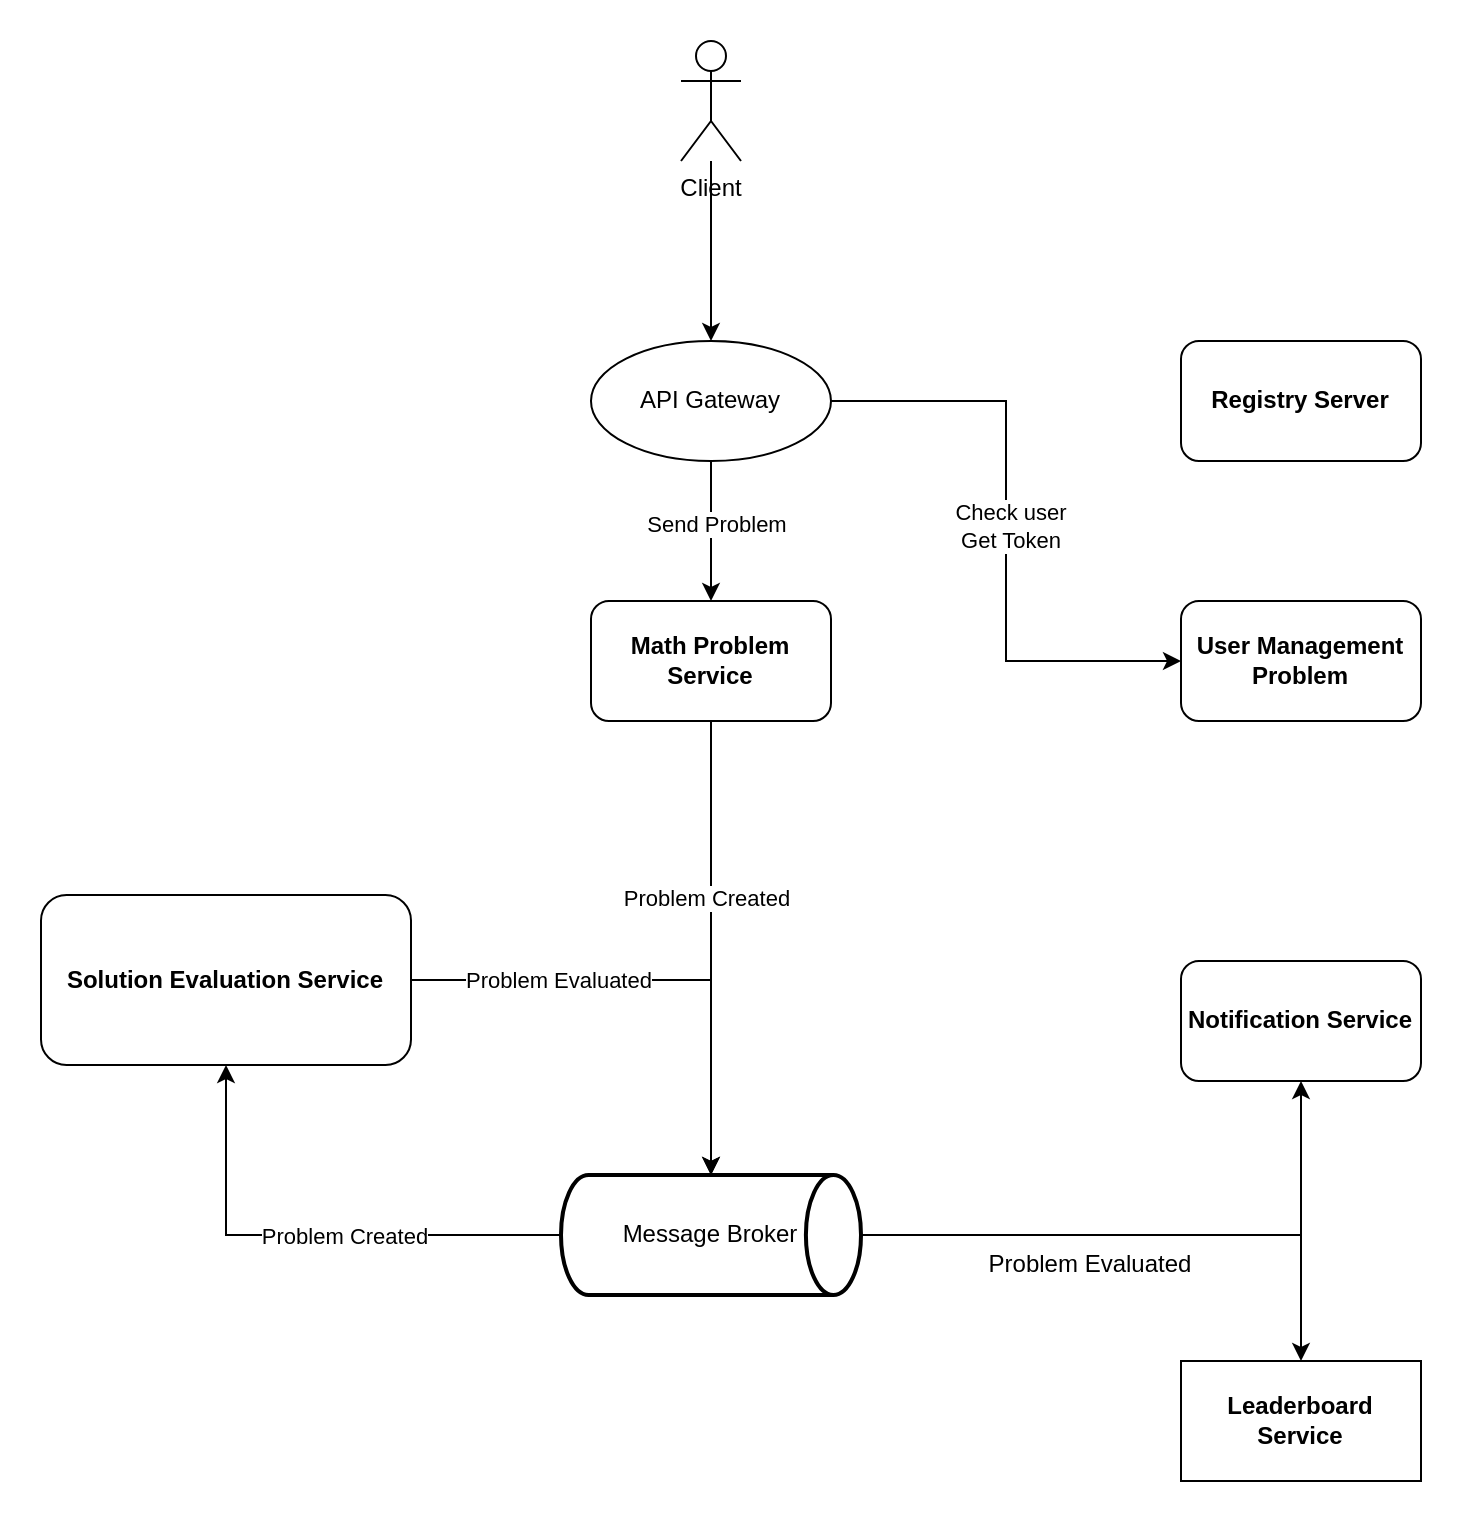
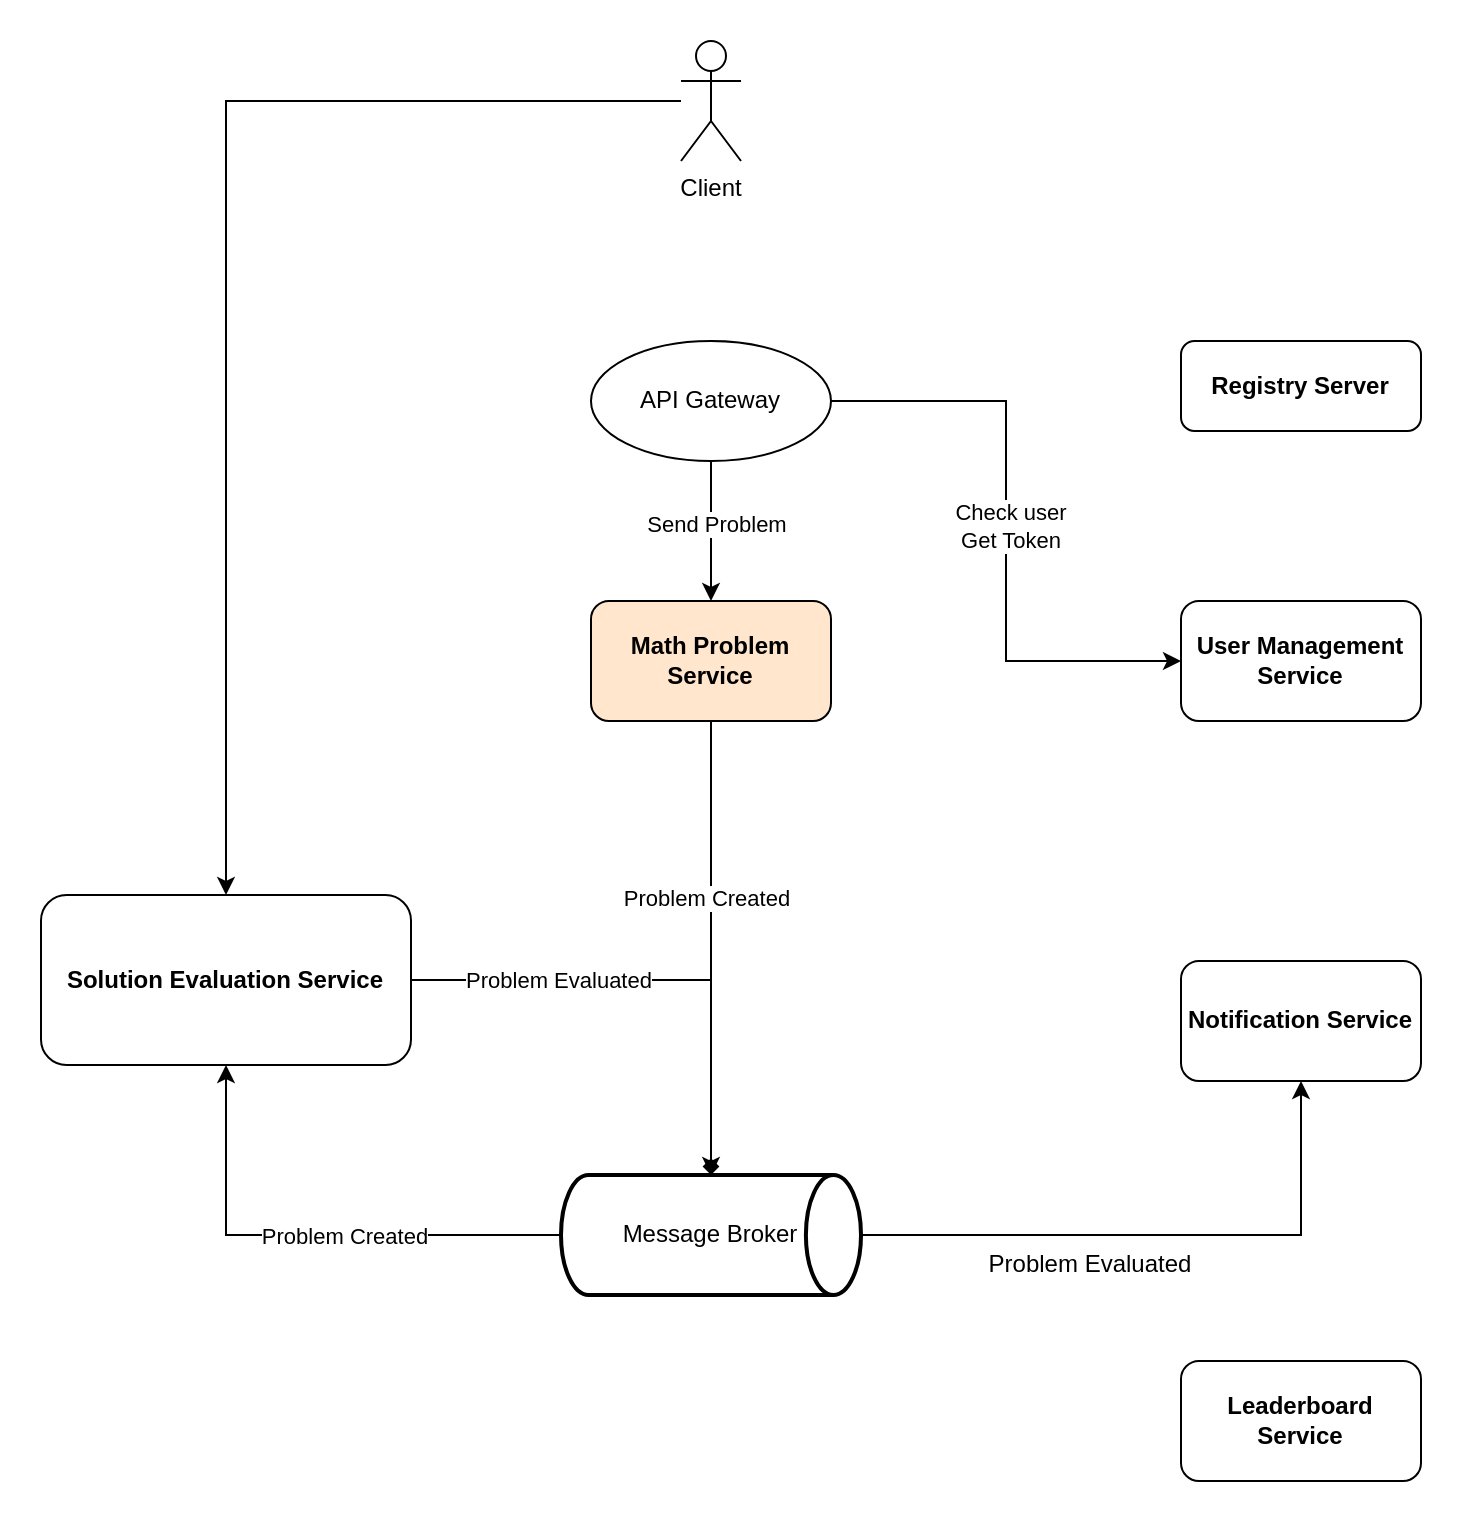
(711, 244) -> (226, 264)
(1301, 401) -> (1301, 386)
(711, 661) -> (711, 661)
(1301, 661) -> (1301, 661)
(711, 721) -> (711, 721)
(1301, 1293) -> none
(1301, 1421) -> (1301, 1421)
